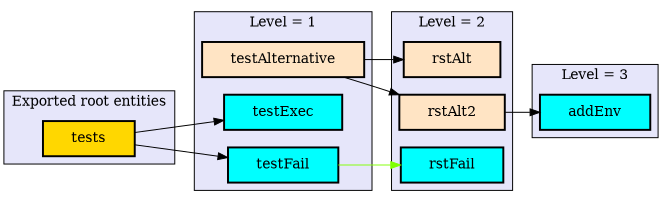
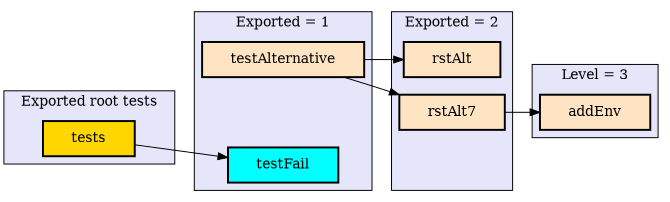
(283, 23) -> (283, 23)
(452, 23) -> (452, 23)
(89, 102) -> (89, 102)
(283, 112) -> none
(452, 112) -> (452, 112)
(595, 112) -> (595, 112)
(452, 165) -> none
